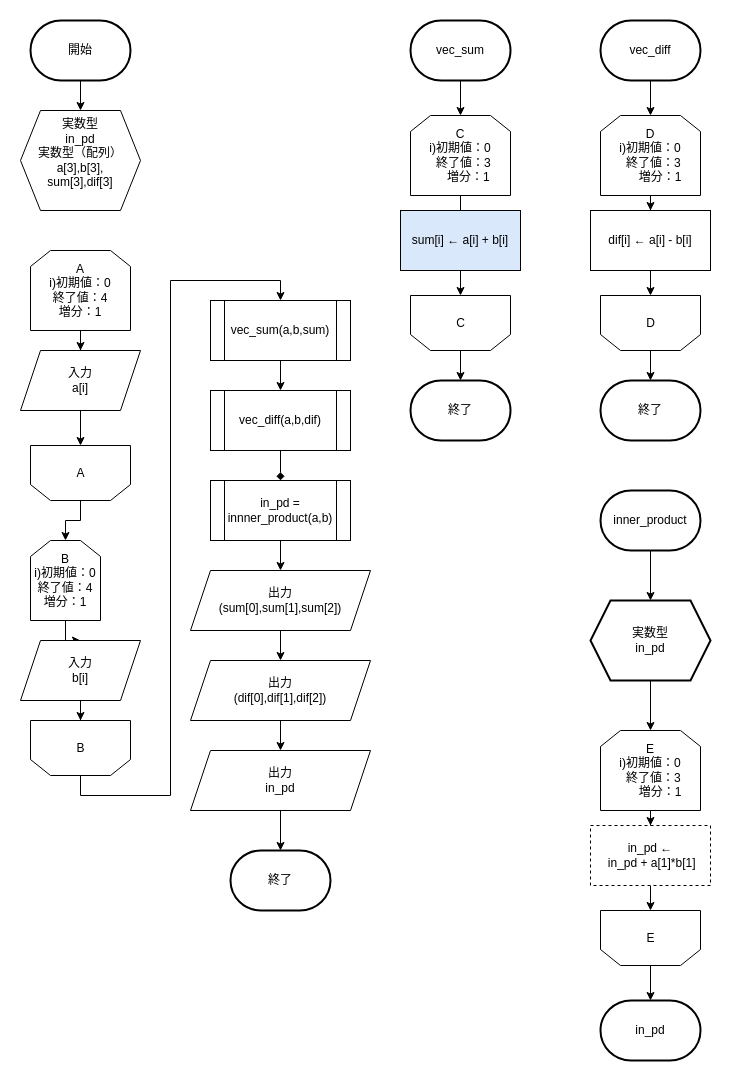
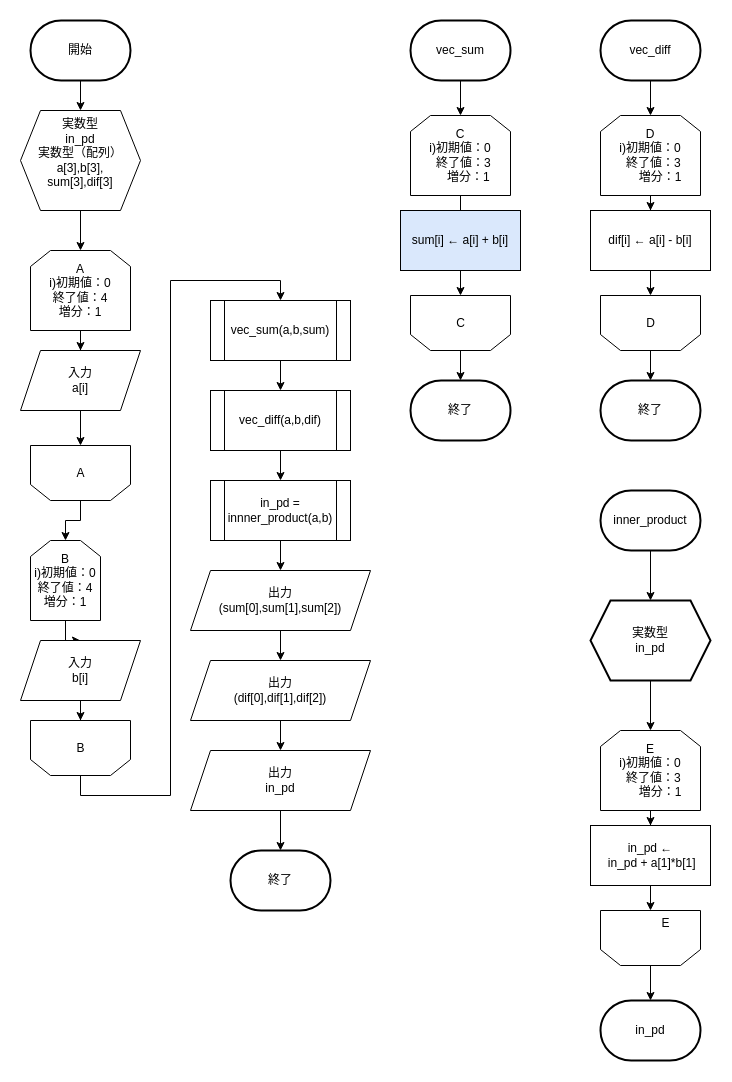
none -> (81, 227)
(281, 472) -> (281, 472)
(651, 856) -> (651, 856)
(651, 938) -> (666, 923)
